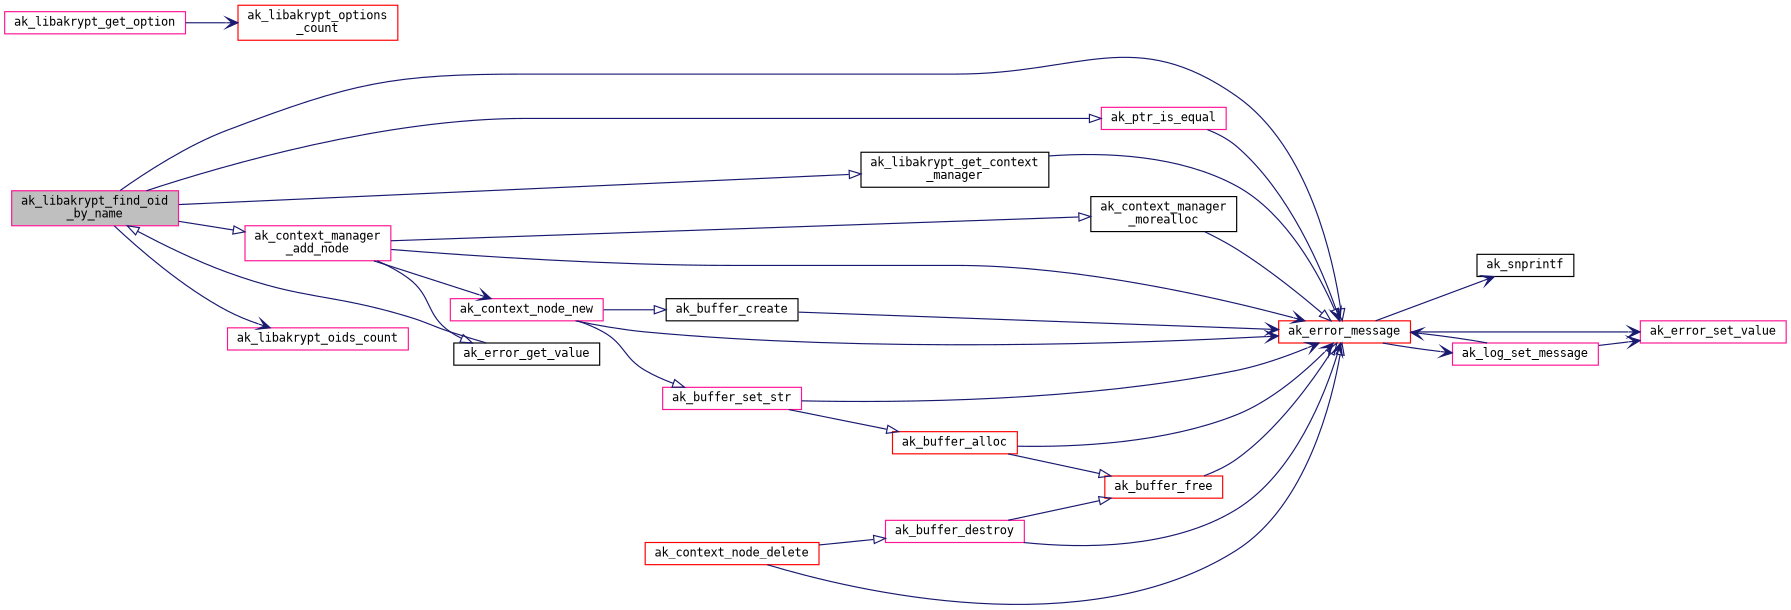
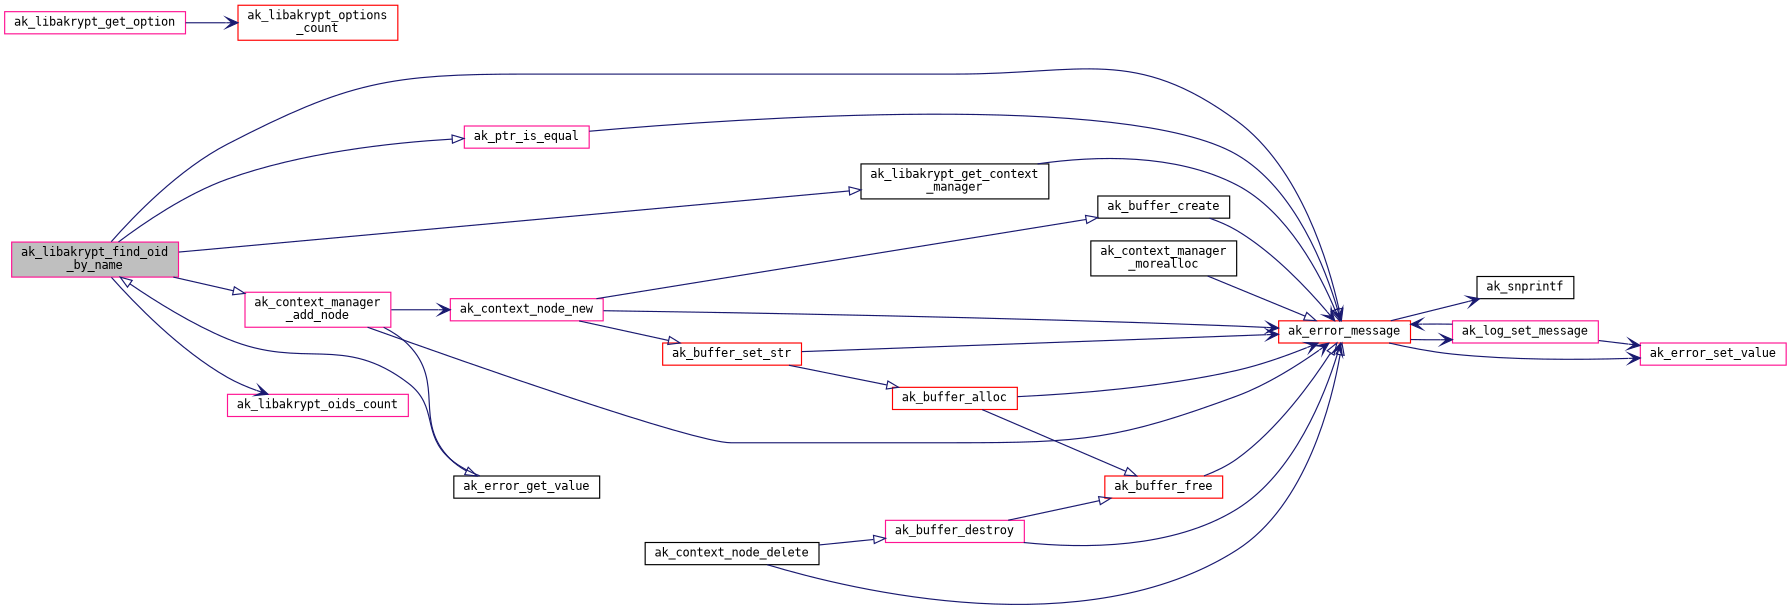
(735, 229) -> none
(732, 398) -> (732, 354)
(732, 554) -> (732, 554)
